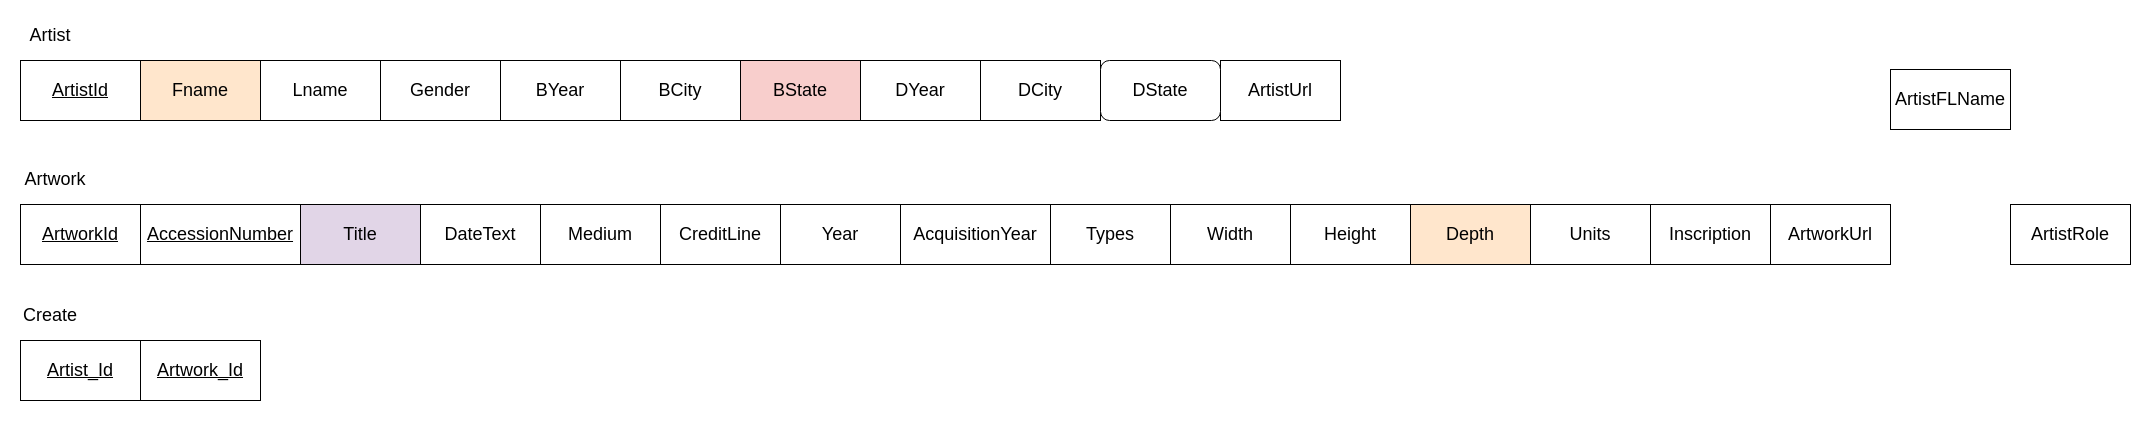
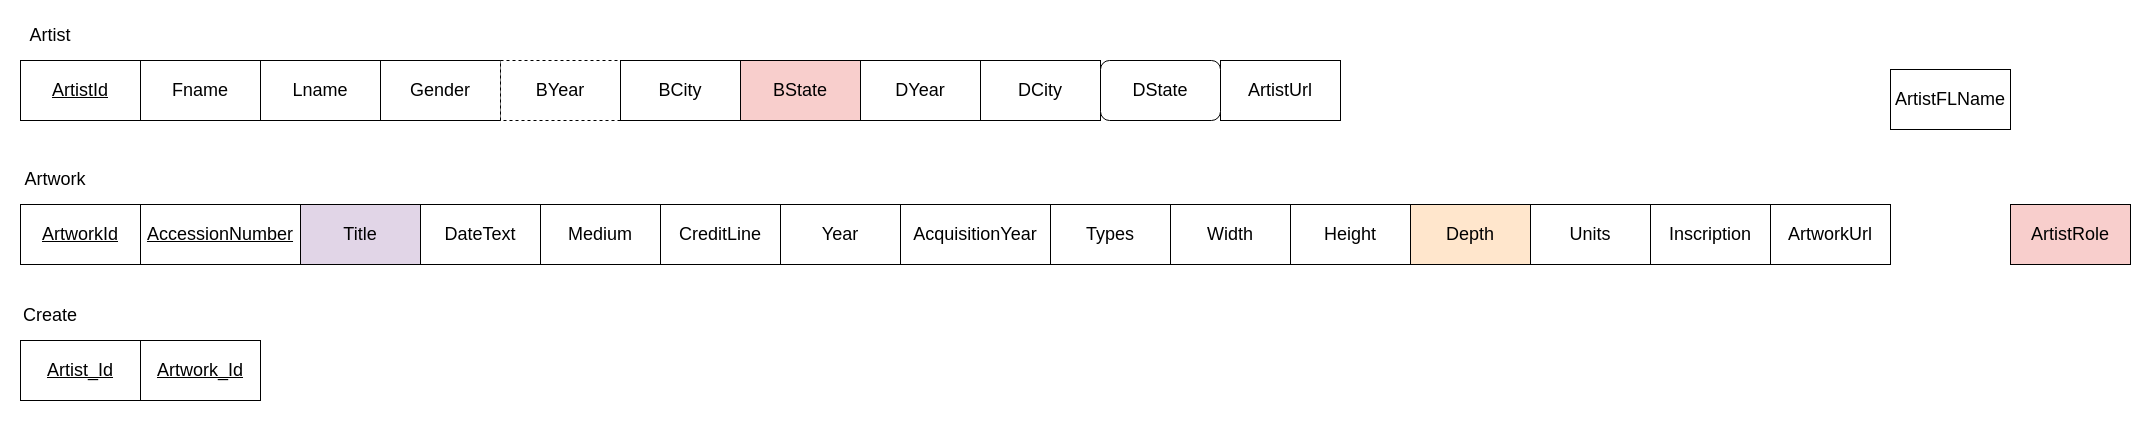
(201, 91) -> (201, 91)
(561, 91) -> (561, 91)
(2071, 235) -> (2071, 235)
